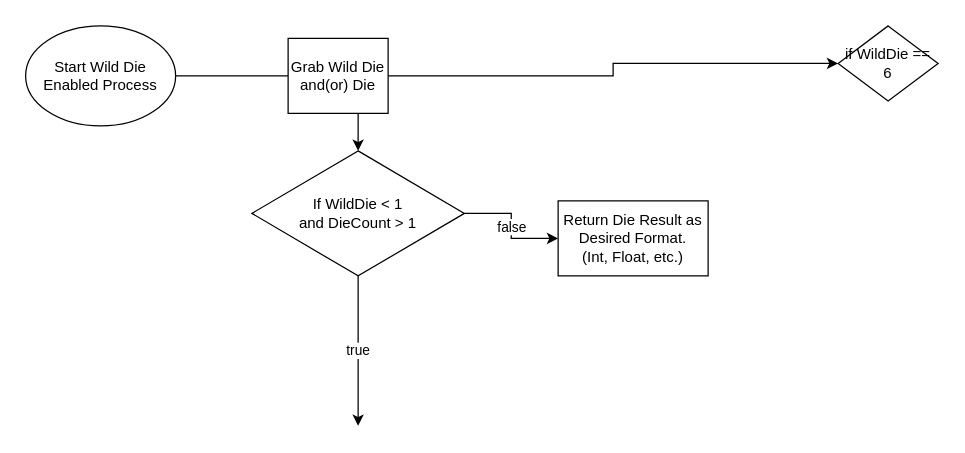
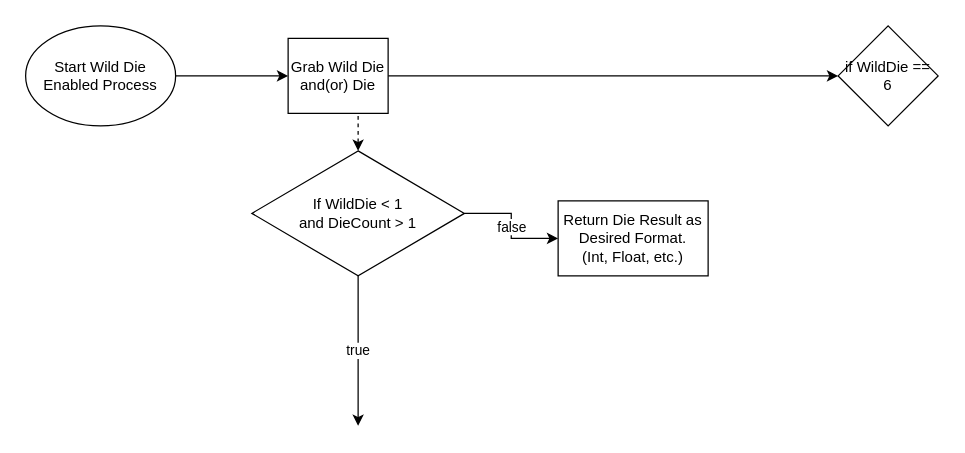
(888, 63) -> (888, 76)
(281, 76) -> (278, 76)
(358, 124) -> (358, 124)
